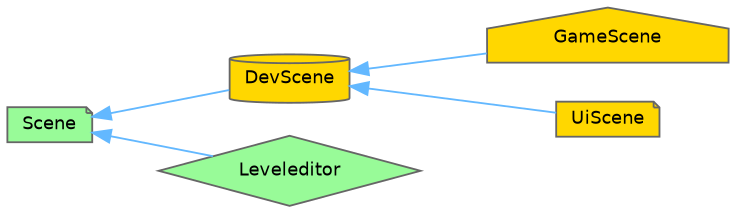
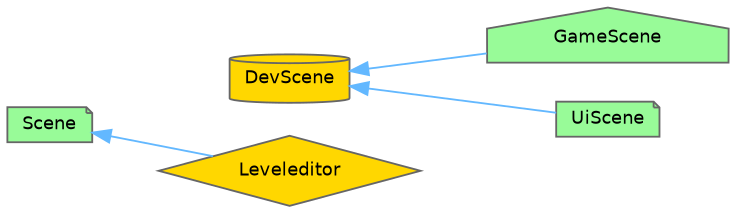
(608, 38) -> (608, 38)
(170, 102) -> none
(608, 119) -> (608, 119)
(290, 171) -> (290, 171)
